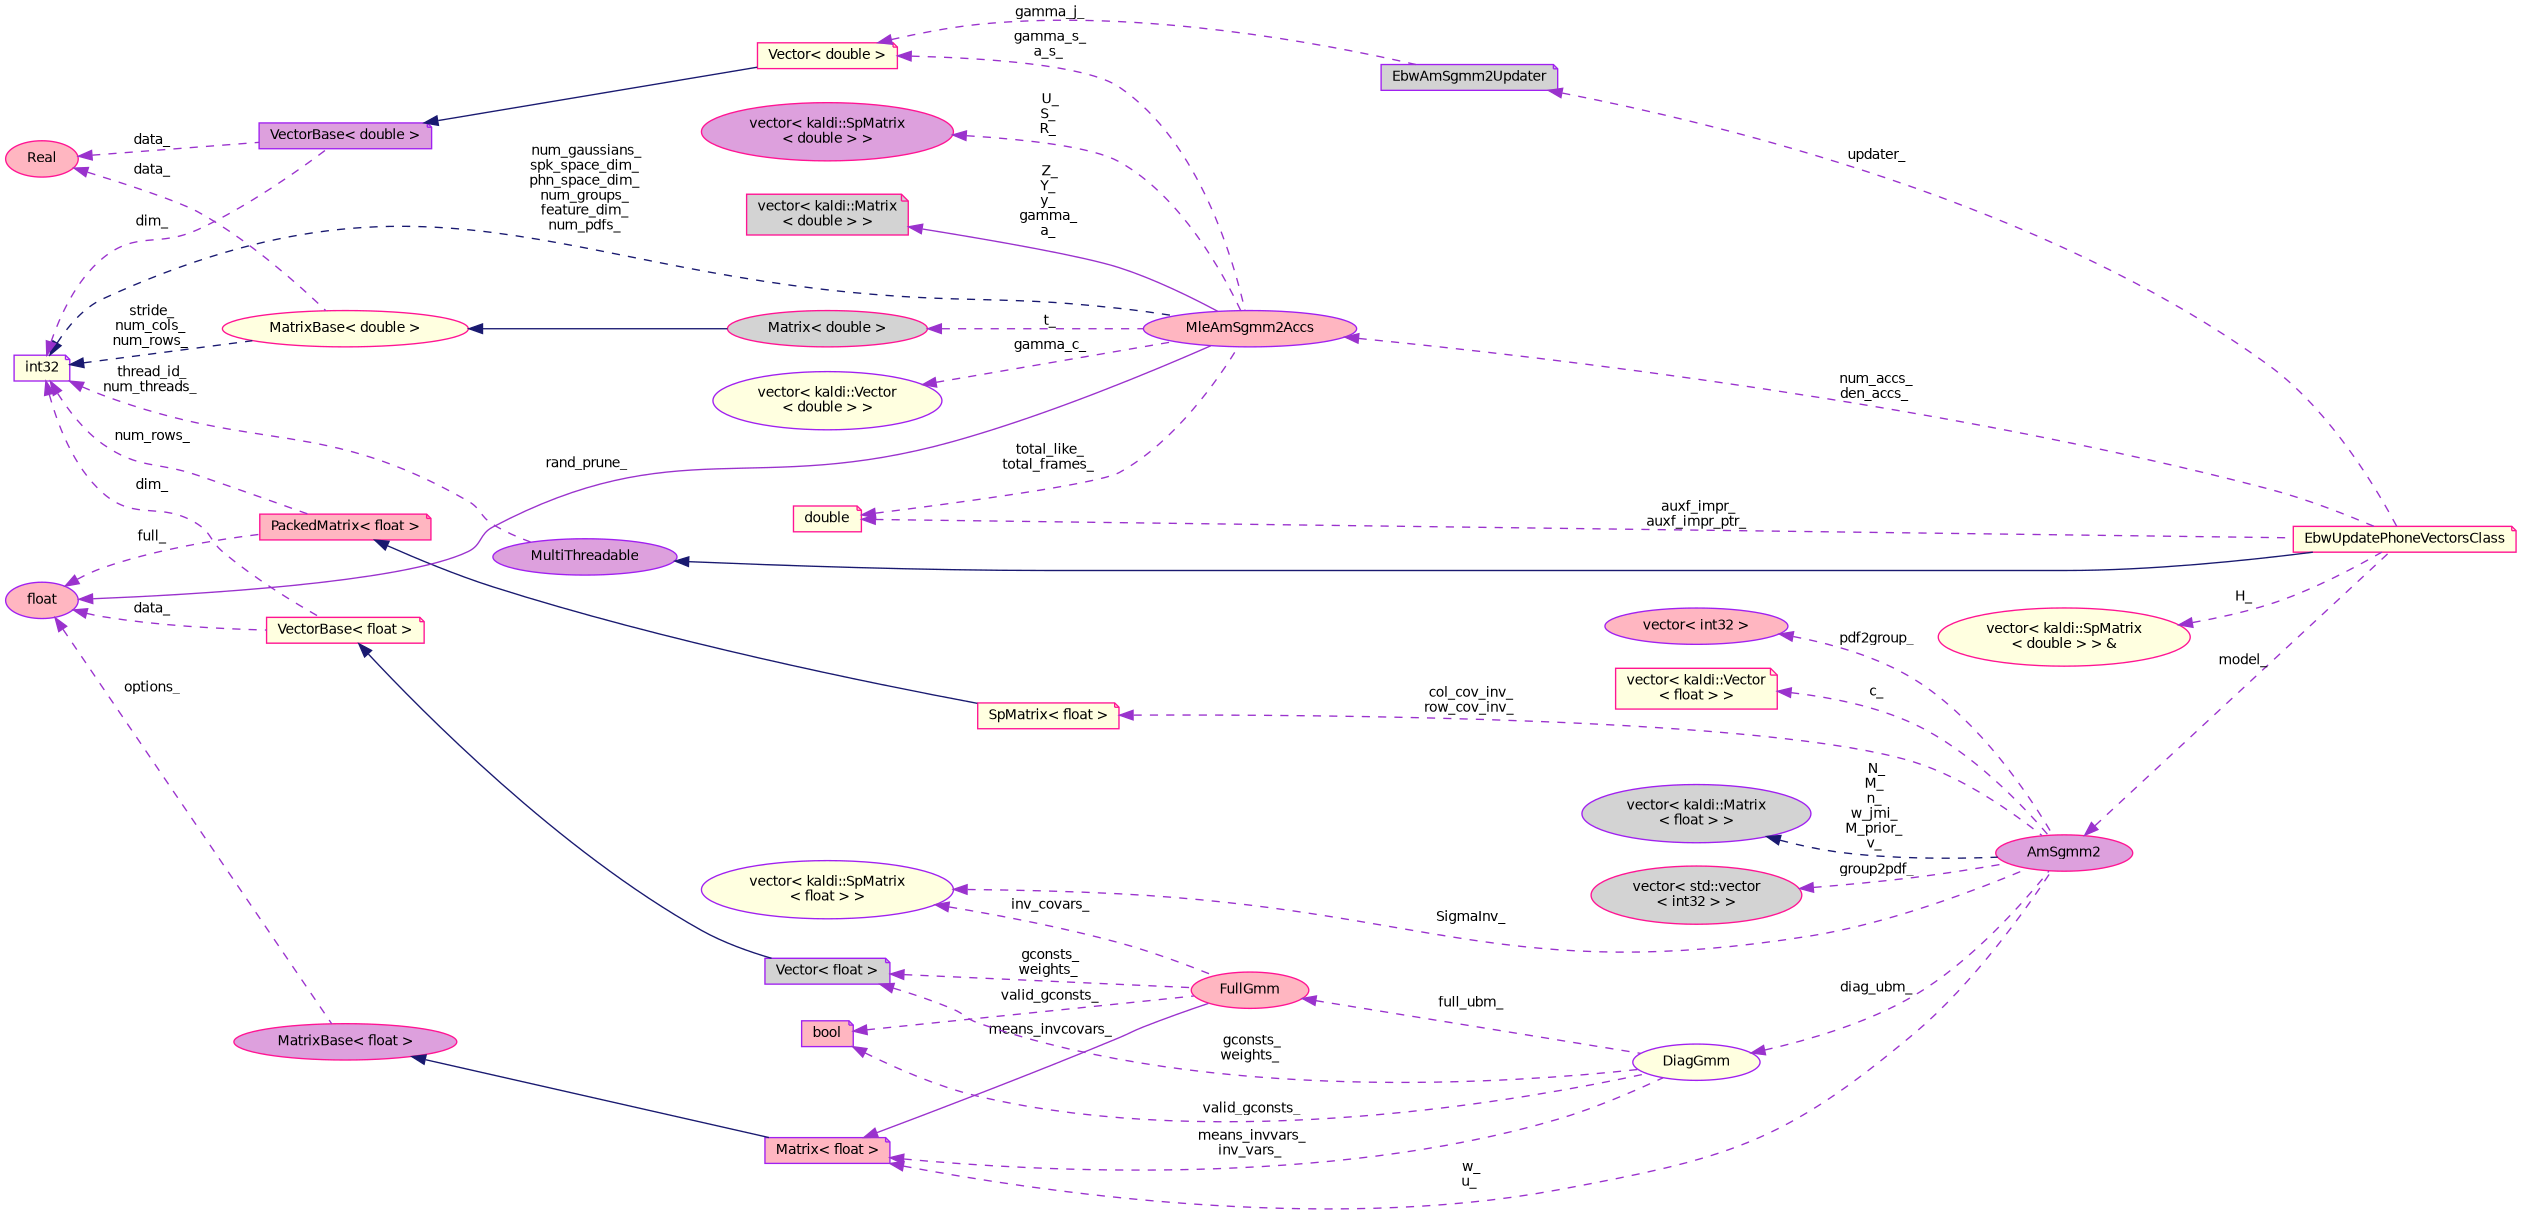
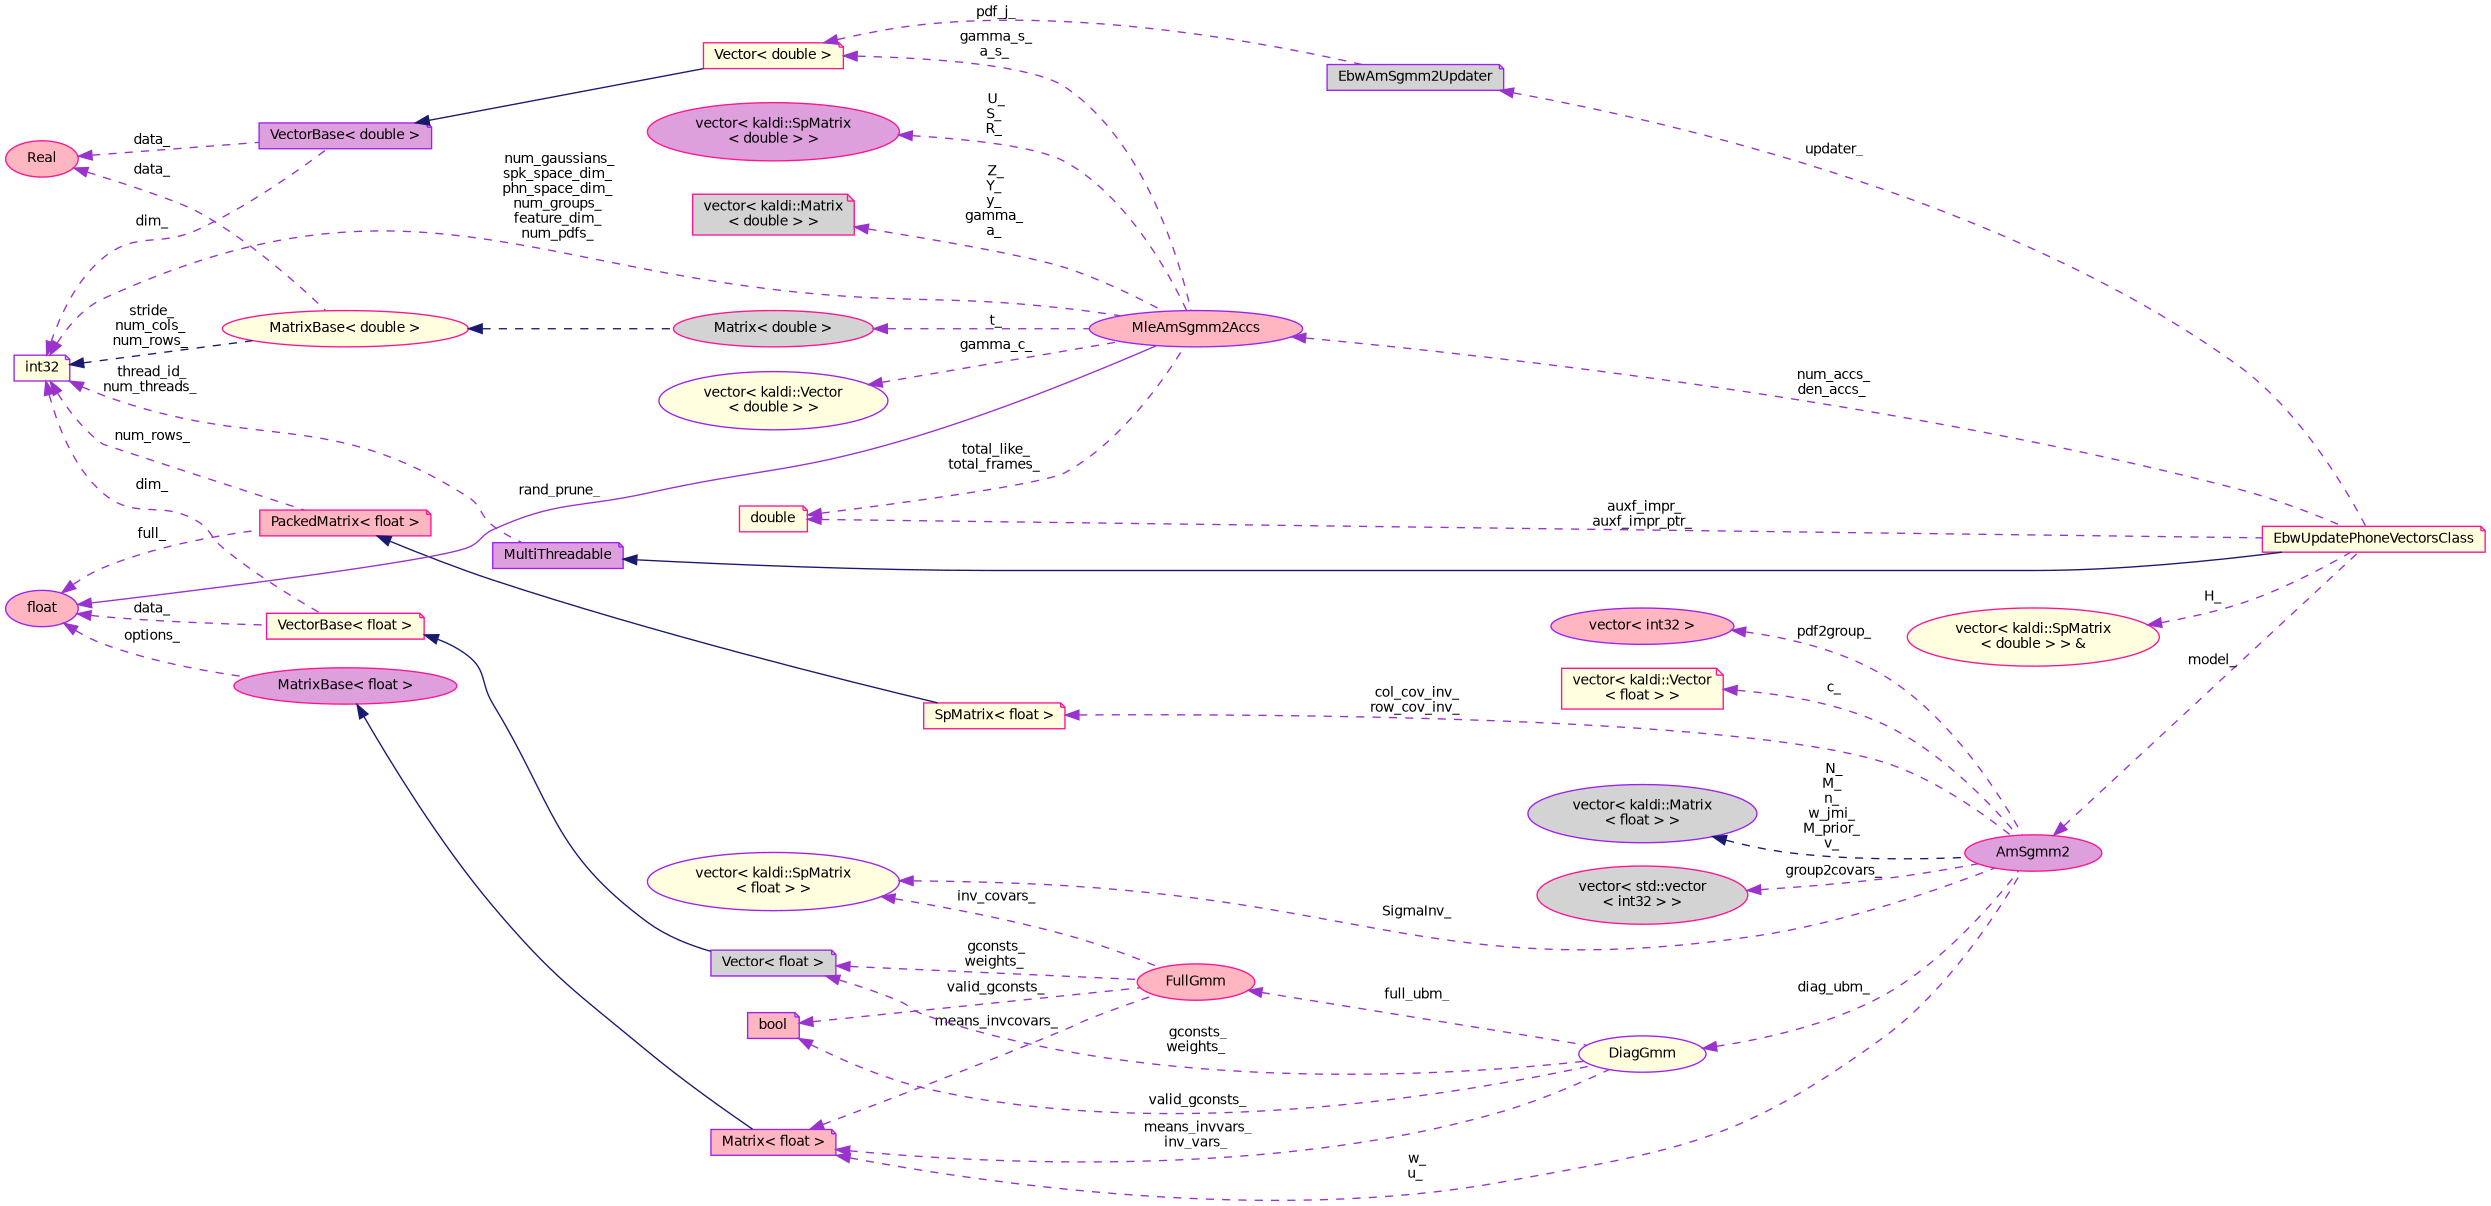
(1048, 13) -> (994, 13)
(602, 251) -> (576, 255)
(1074, 256) -> (1020, 256)
(605, 329) -> (578, 329)
(585, 557) -> (558, 556)
(1875, 870) -> (1832, 871)
(1043, 1069) -> (989, 1060)
